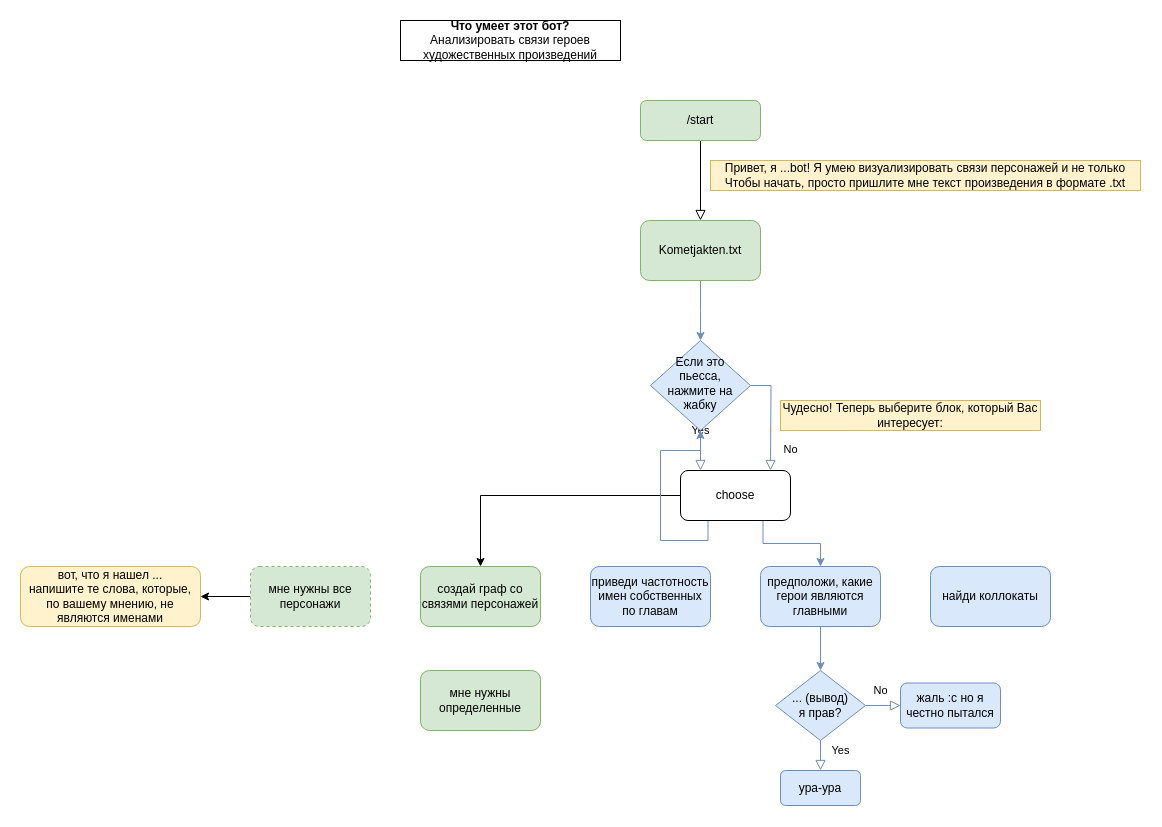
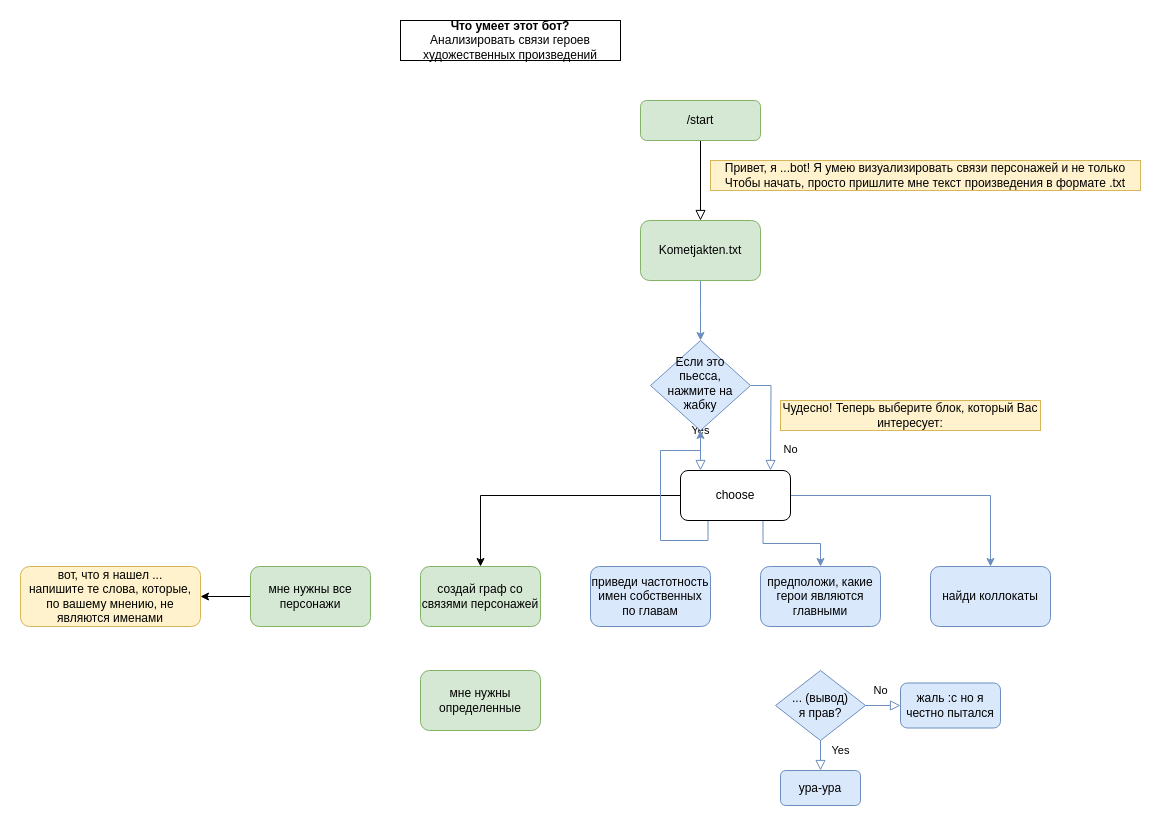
none -> (923, 496)
(311, 597) -> (311, 597)
(821, 645) -> none
